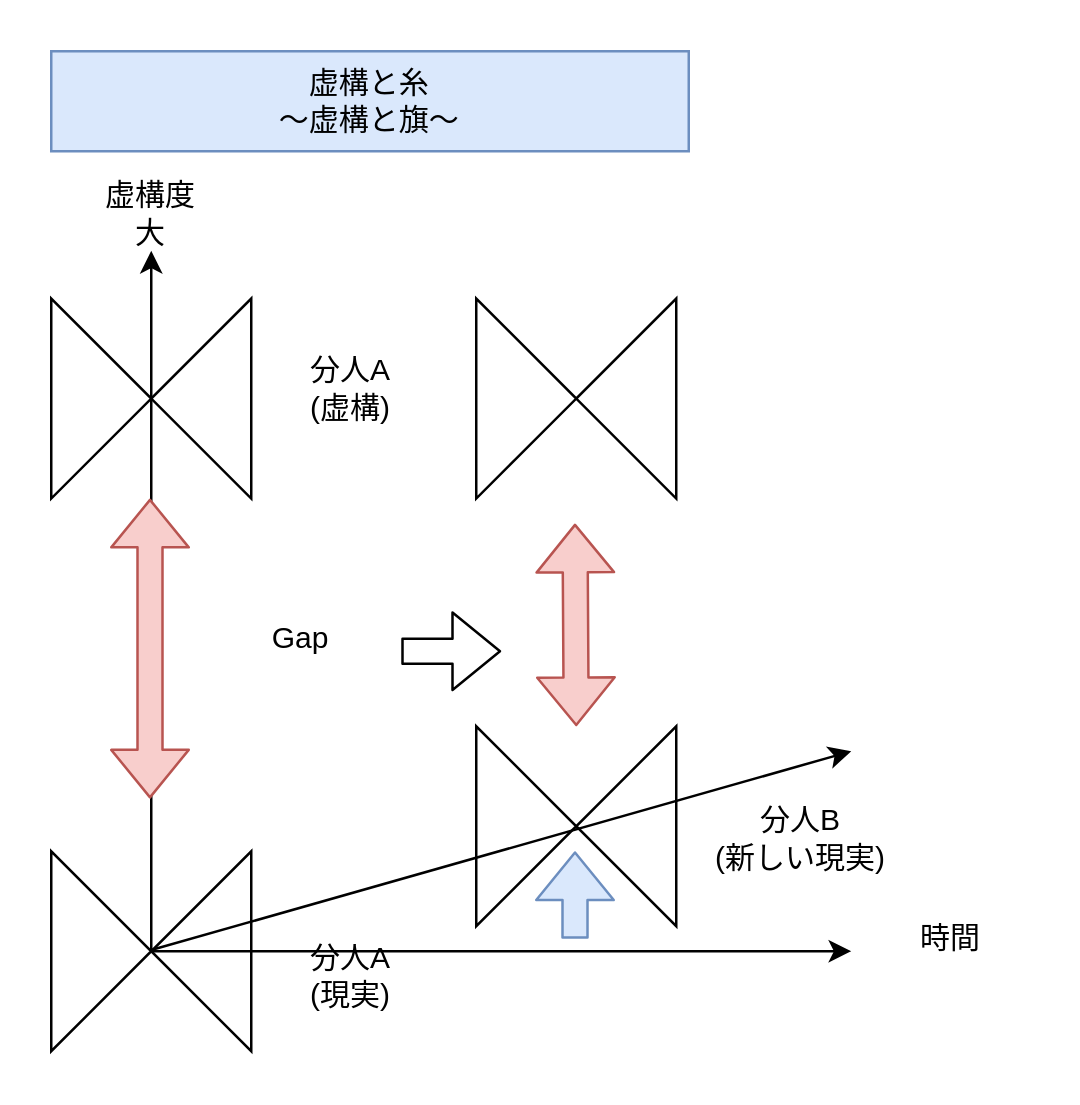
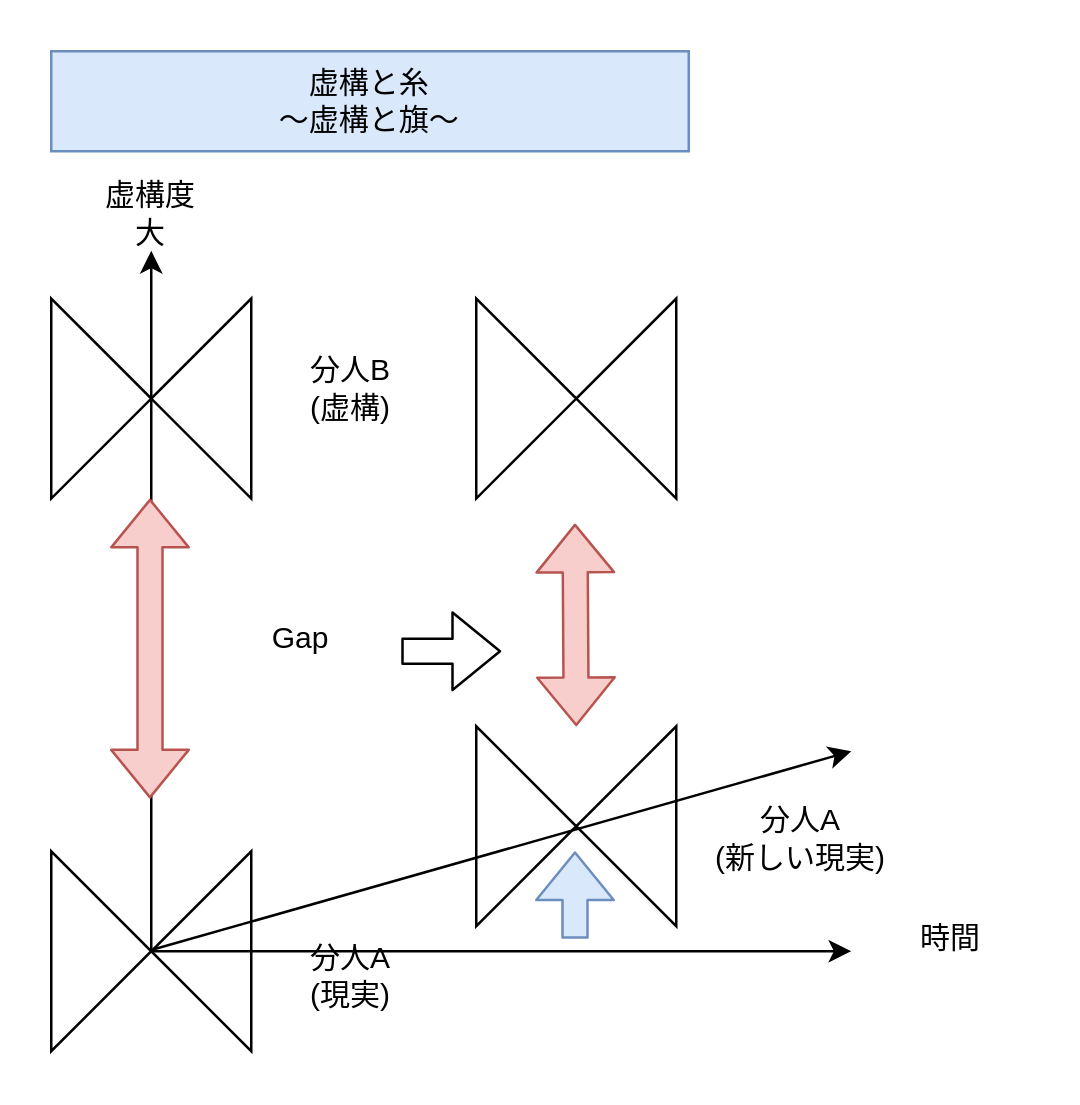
(351, 389) -> (351, 389)
(801, 839) -> (801, 839)
